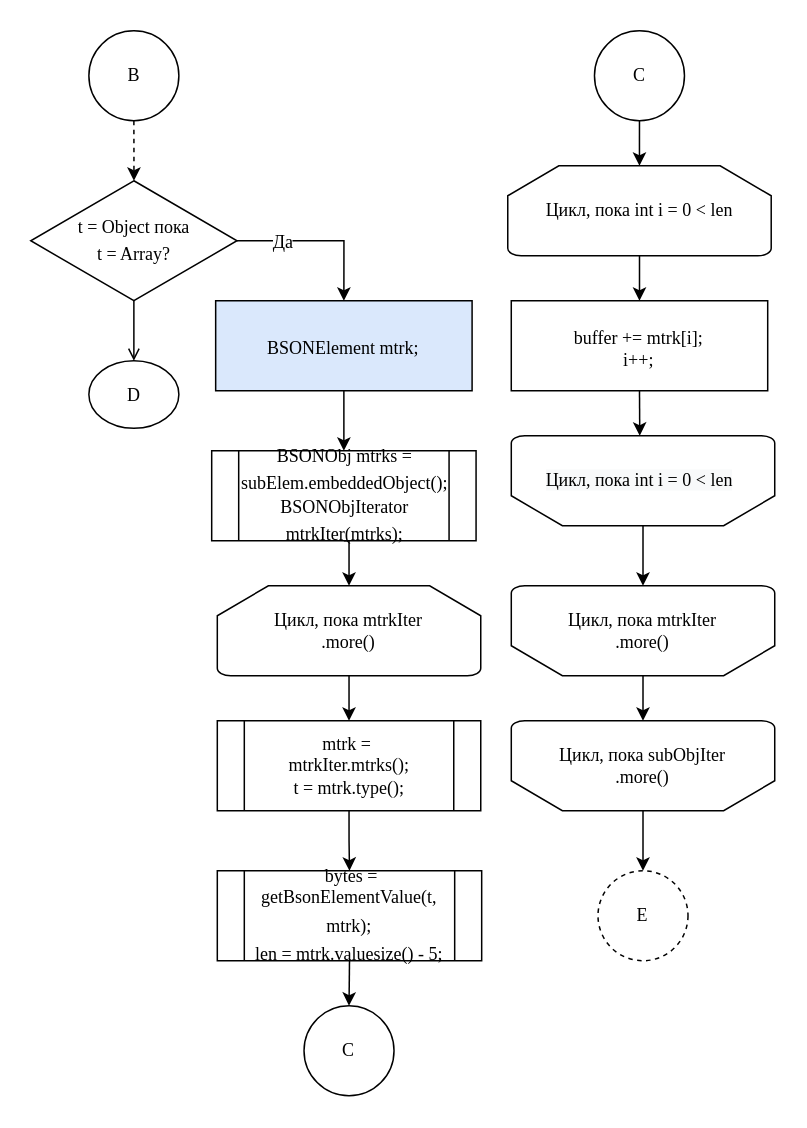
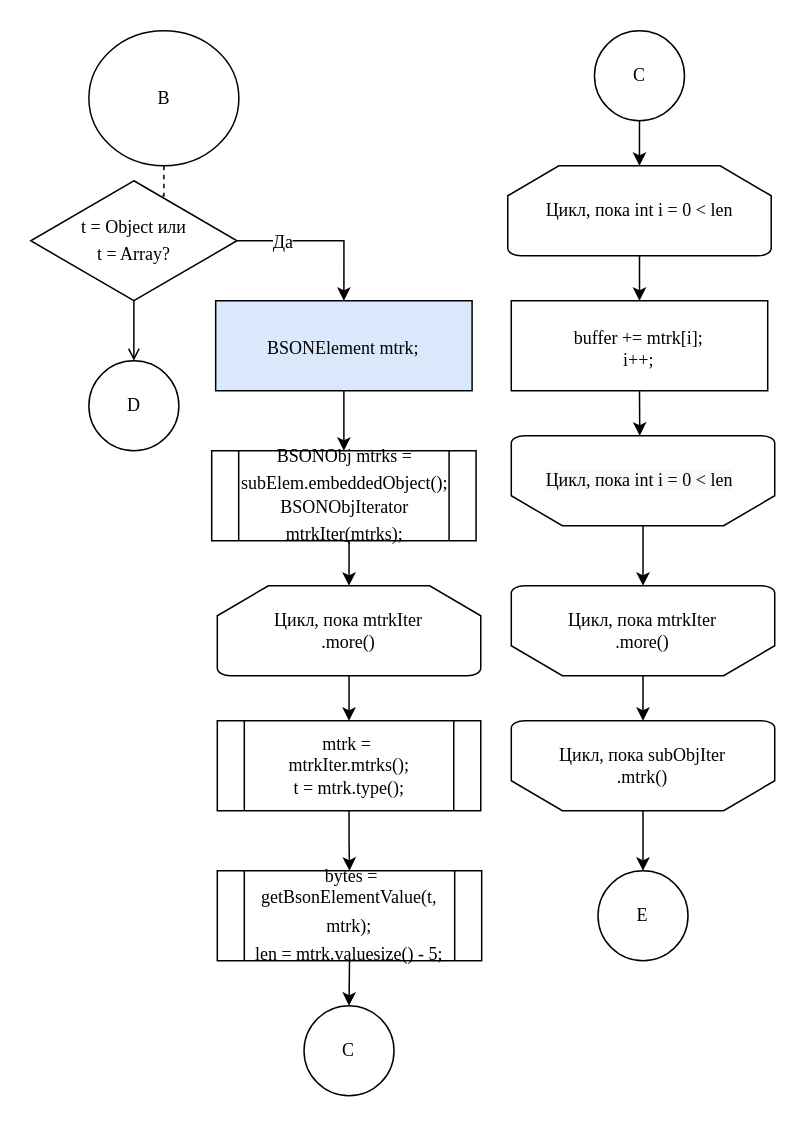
(134, 76) -> (164, 98)
(134, 241) -> (134, 241)
(134, 395) -> (134, 406)
(643, 766) -> (643, 766)
(643, 916) -> (643, 916)
